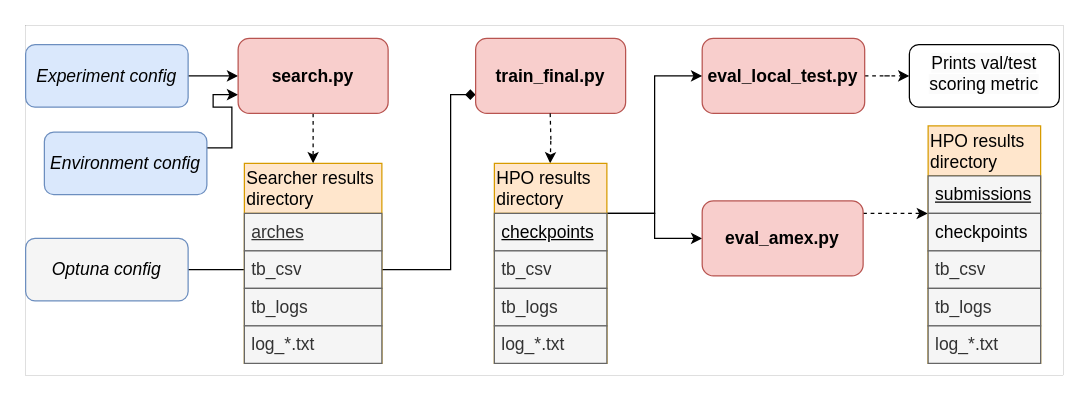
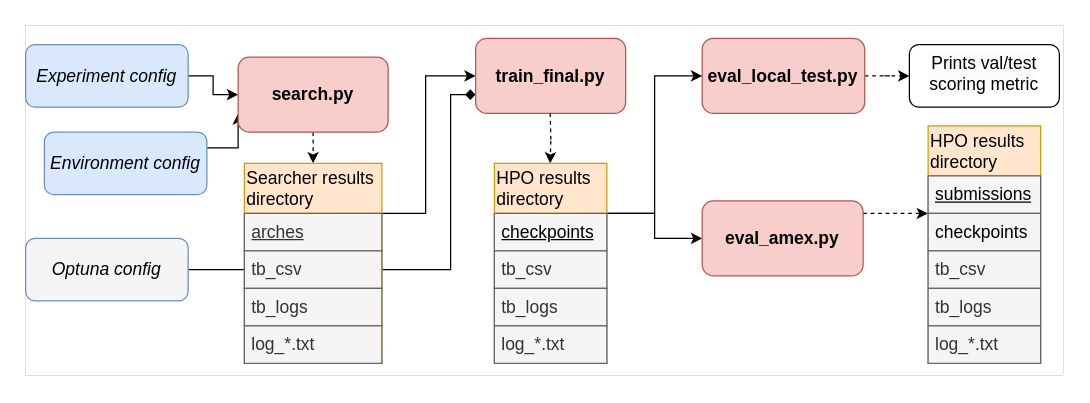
(313, 76) -> (313, 94)
none -> (426, 145)
